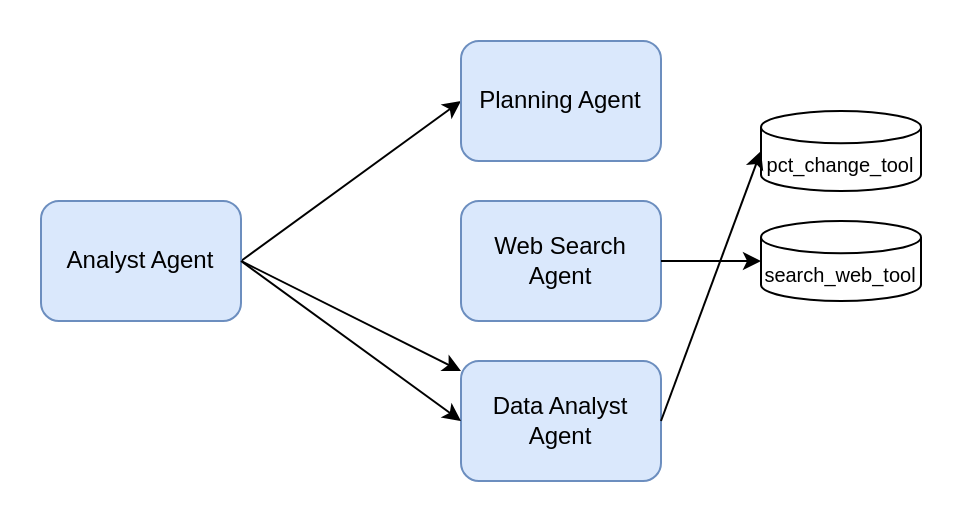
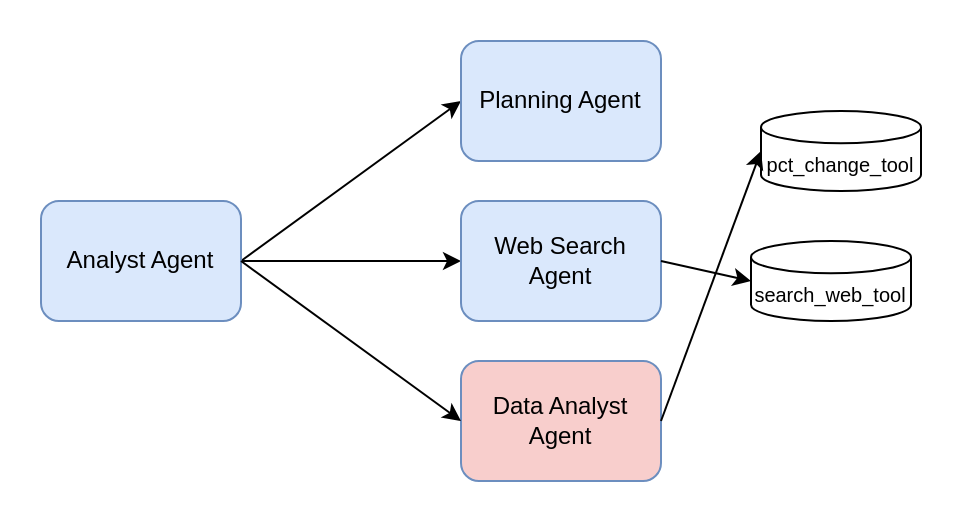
(841, 261) -> (831, 281)
(354, 317) -> (347, 261)
(561, 421) -> (561, 421)
